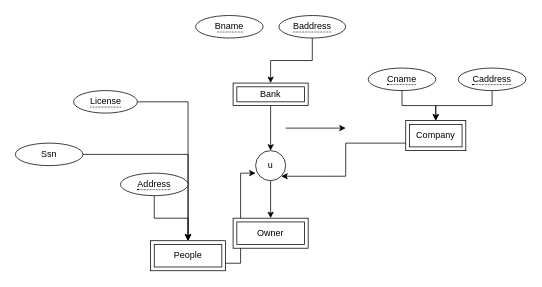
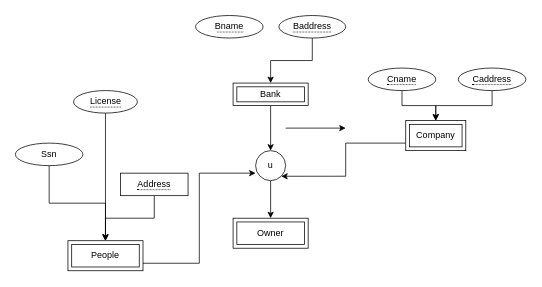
(154, 184) -> (154, 184)
(188, 255) -> (105, 255)
